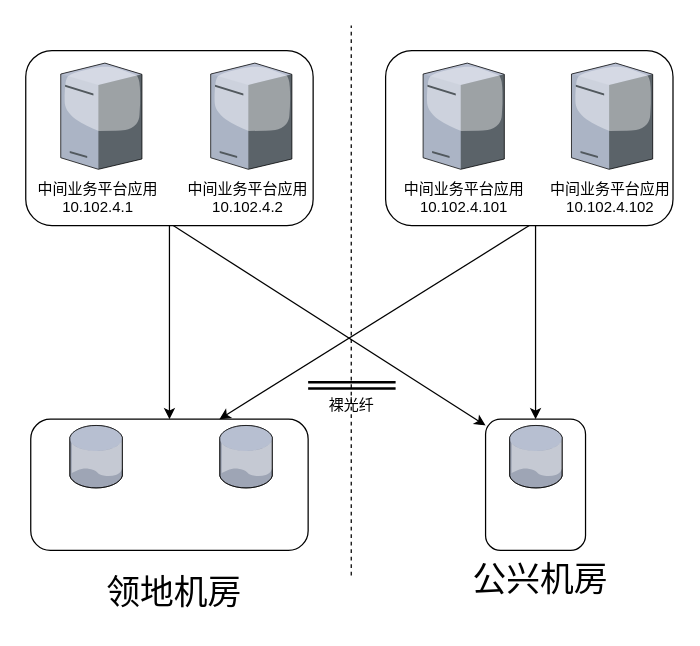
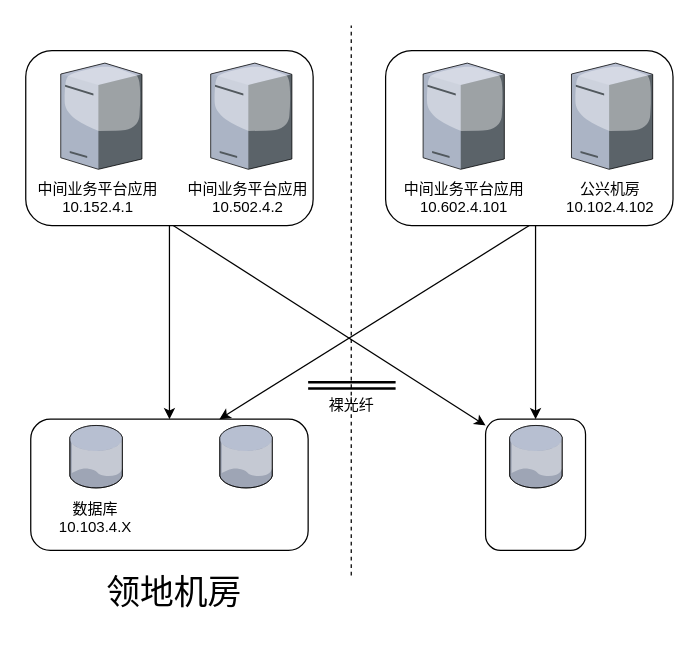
(98, 198) -> (98, 198)
(248, 198) -> (248, 198)
(464, 198) -> (464, 198)
(611, 198) -> (611, 198)
none -> (95, 518)
(541, 580) -> none
